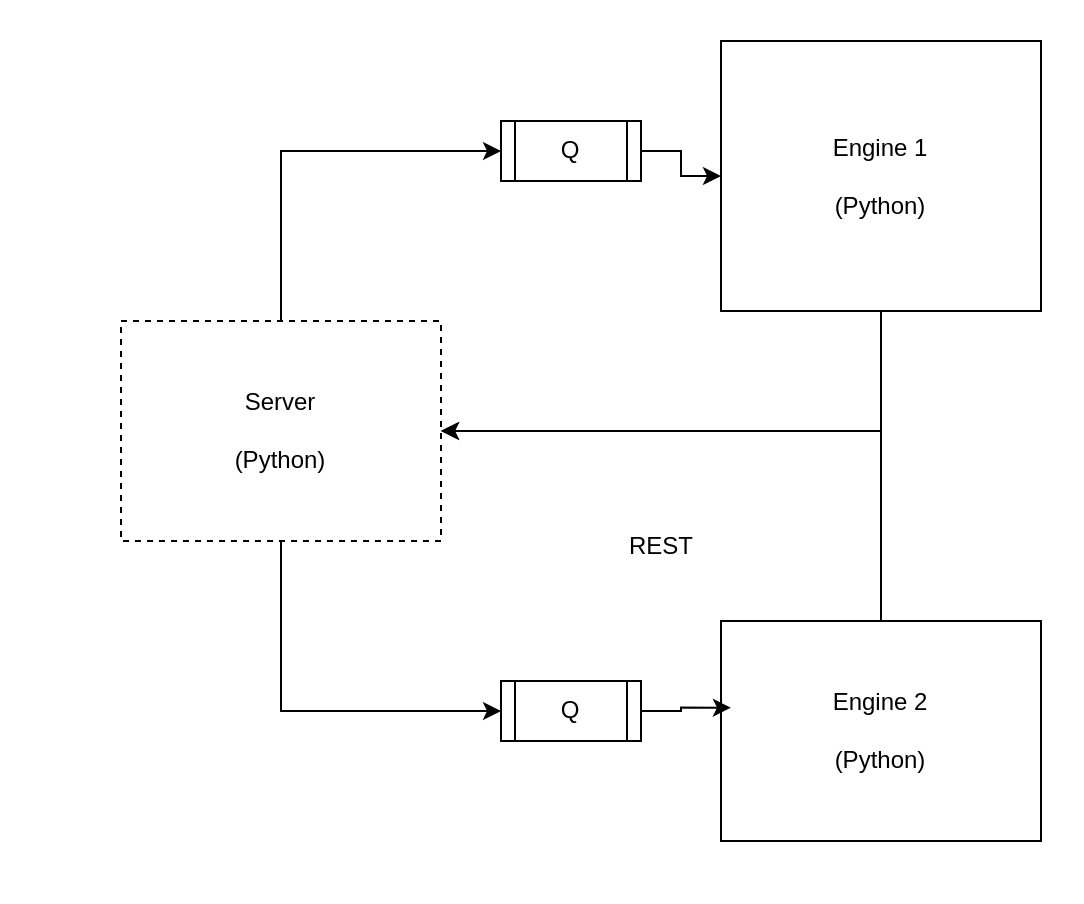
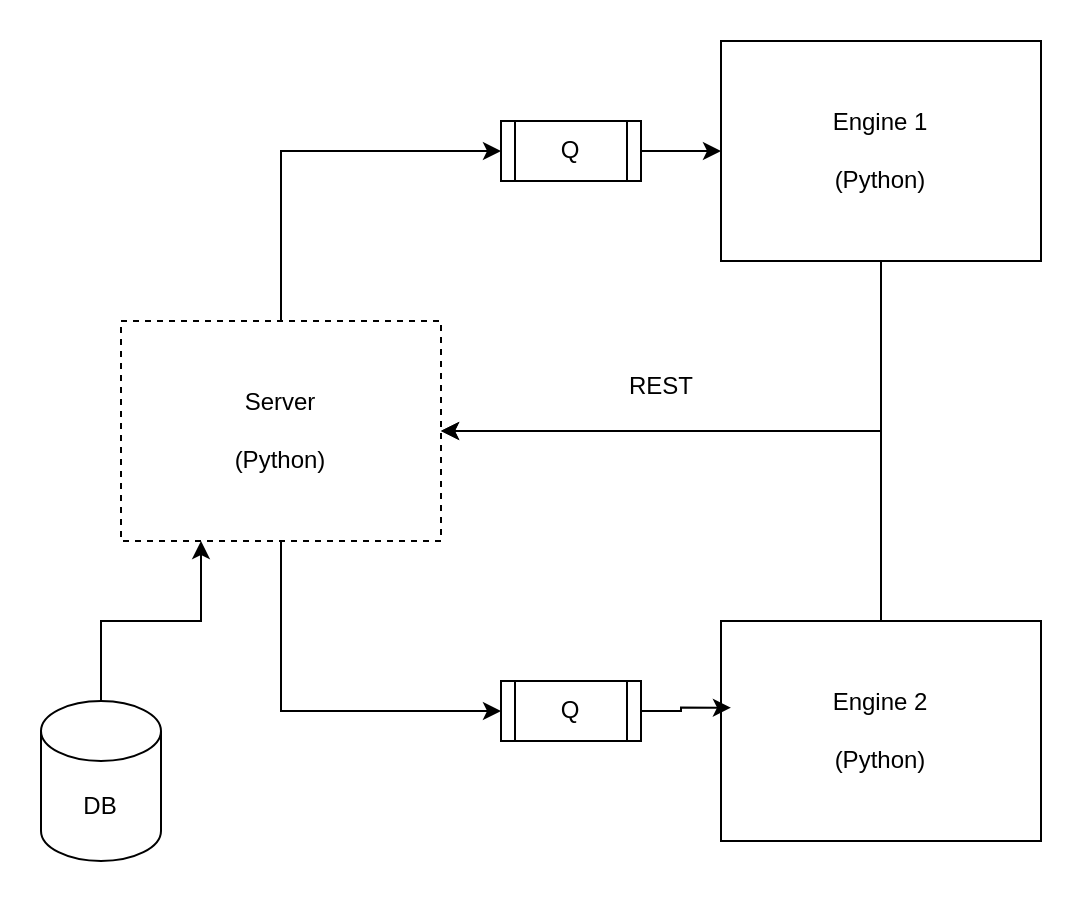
(881, 176) -> (881, 151)
(661, 547) -> (661, 387)
none -> (144, 621)
none -> (101, 781)
